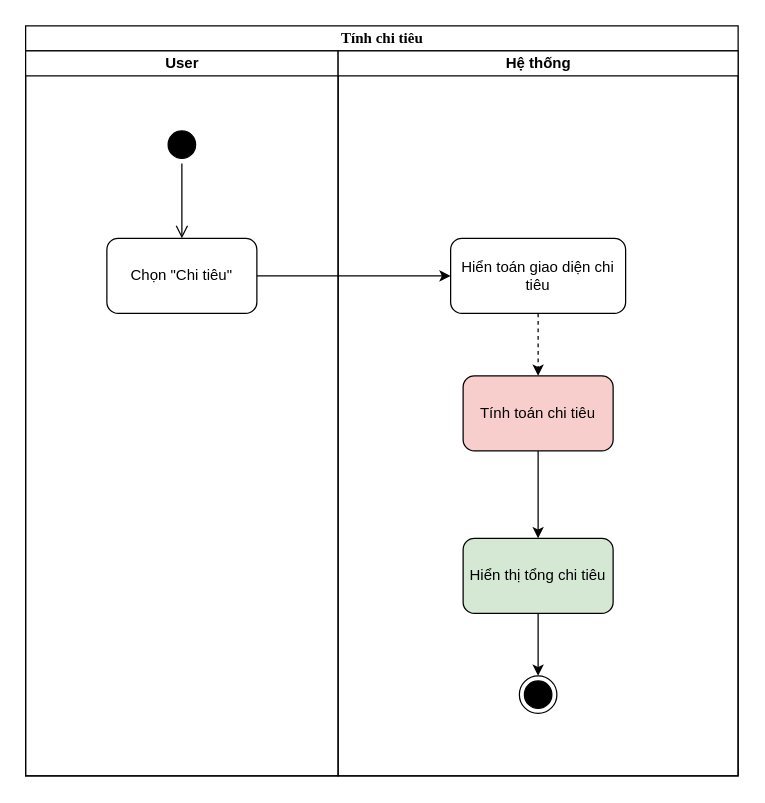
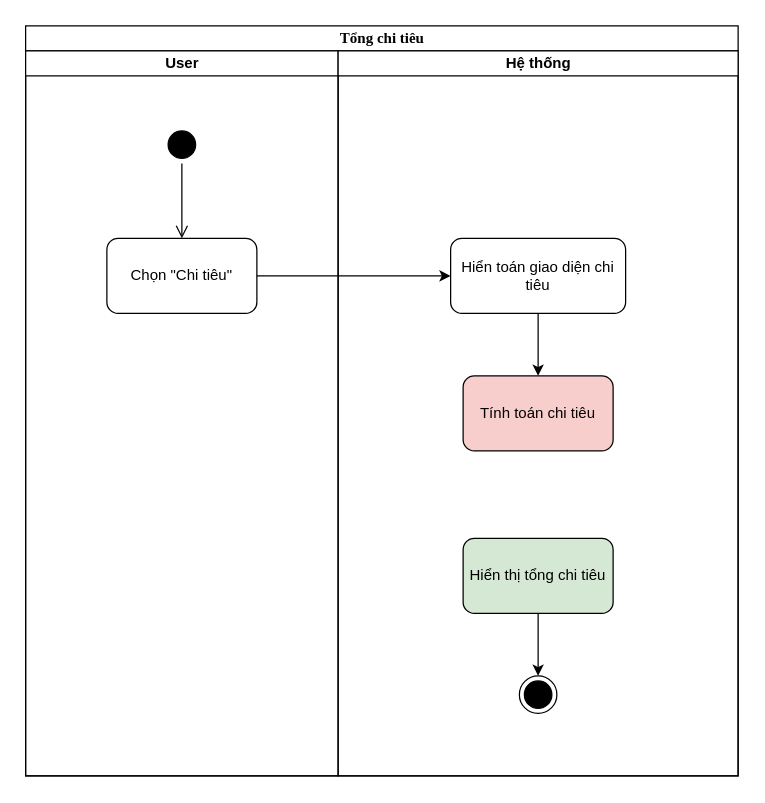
(383, 38) -> (383, 38)
(538, 340) -> (538, 340)
(538, 490) -> none
